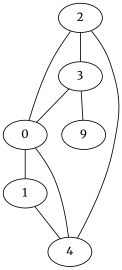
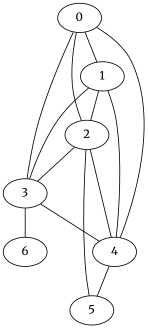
none -> (95, 106)
none -> (52, 129)
(84, 135) -> (25, 252)
none -> (70, 223)
none -> (92, 310)
